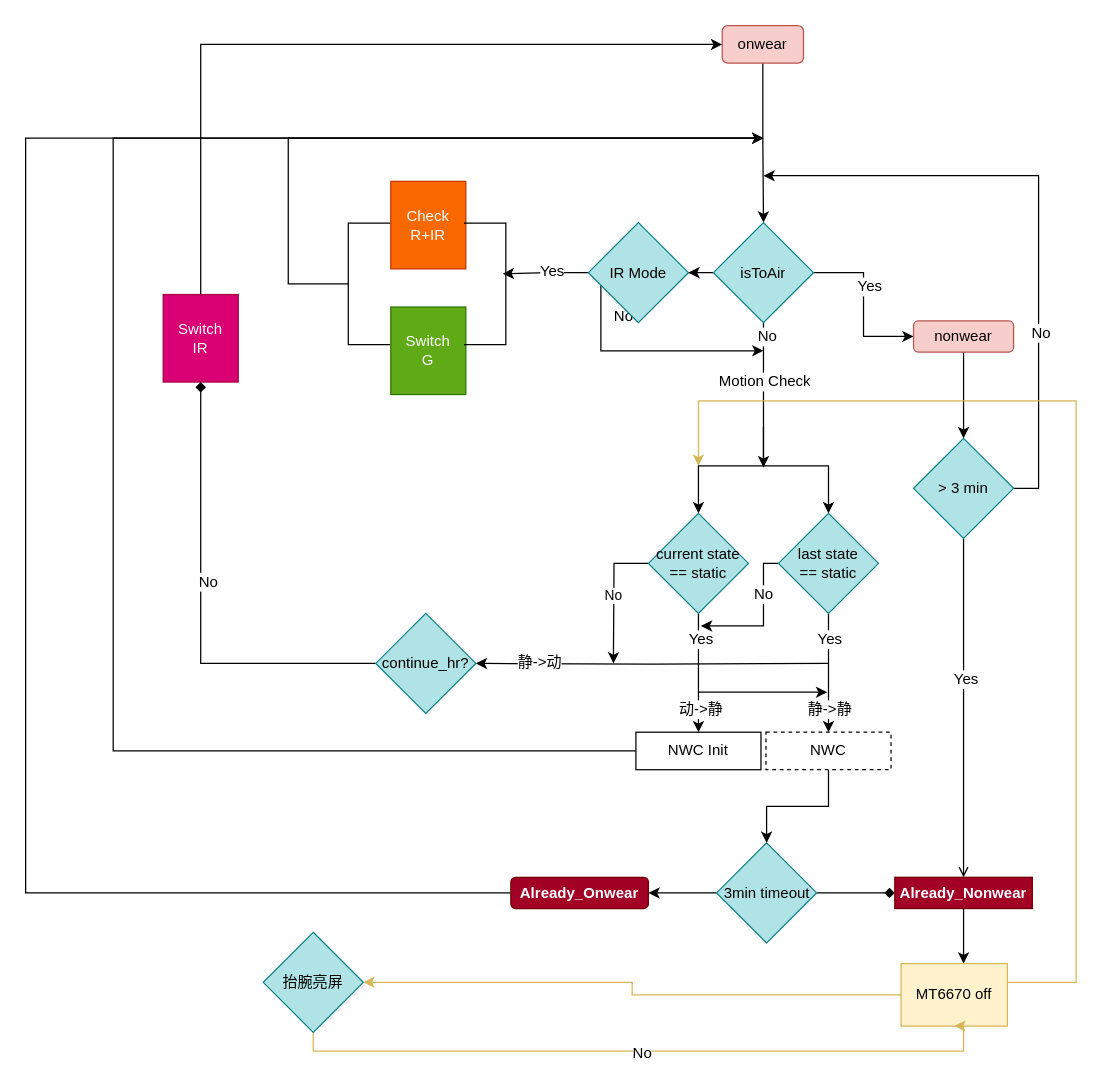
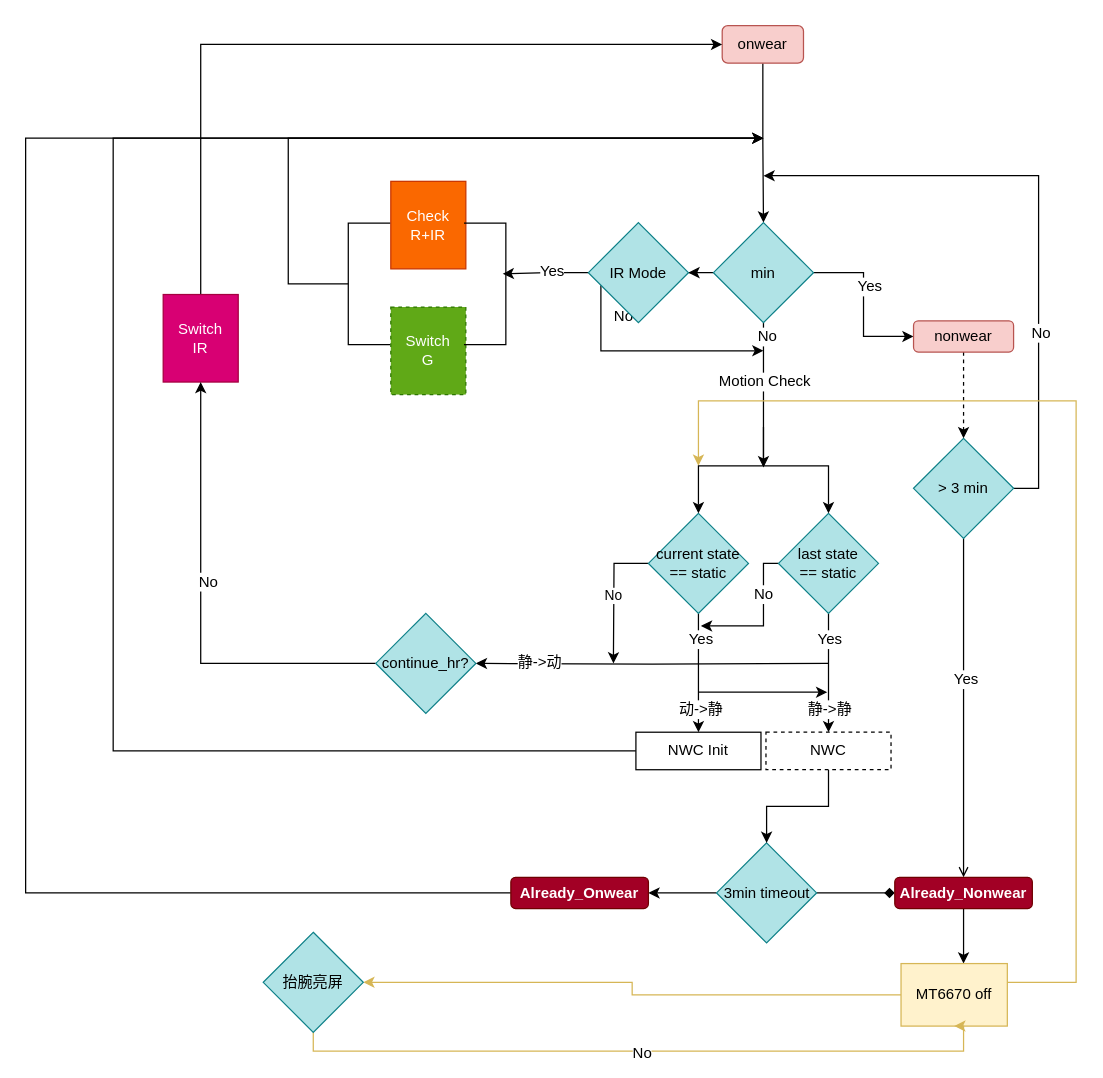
(763, 273) -> (763, 273)
(428, 351) -> (428, 351)
(963, 391) -> (963, 391)
(201, 393) -> (201, 392)
(963, 893) -> (963, 893)
